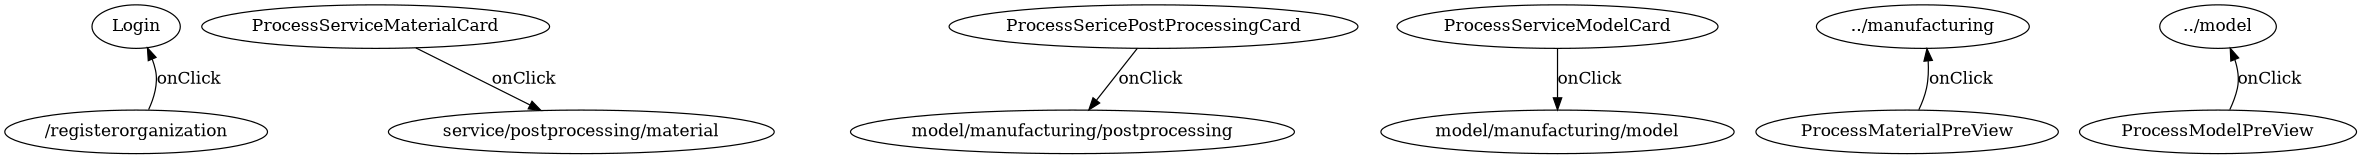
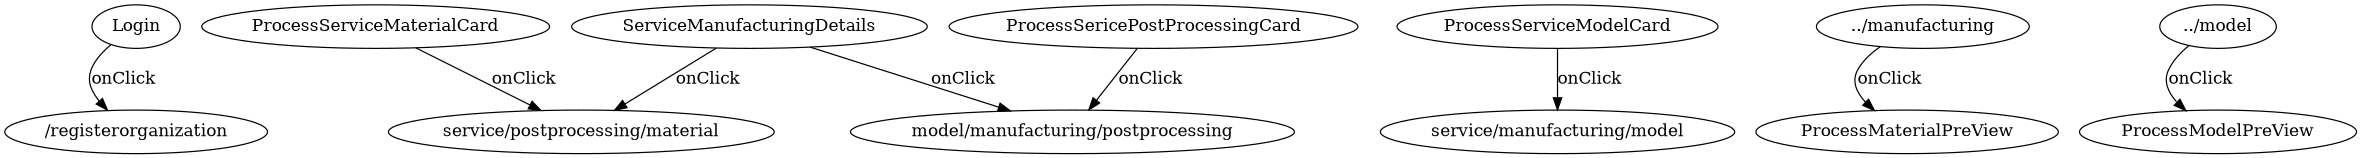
none -> (749, 27)
(156, 85) -> (91, 71)
(2238, 85) -> (2168, 71)
(1927, 86) -> (1857, 71)
(1558, 132) -> (1558, 132)
